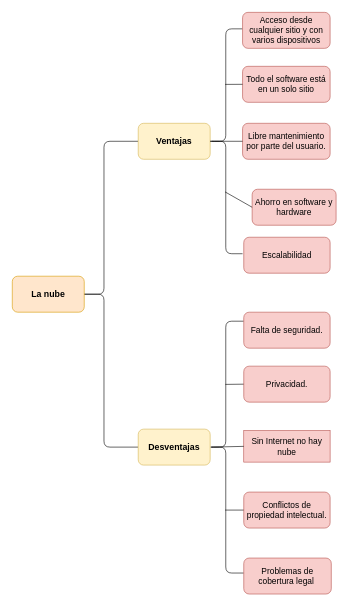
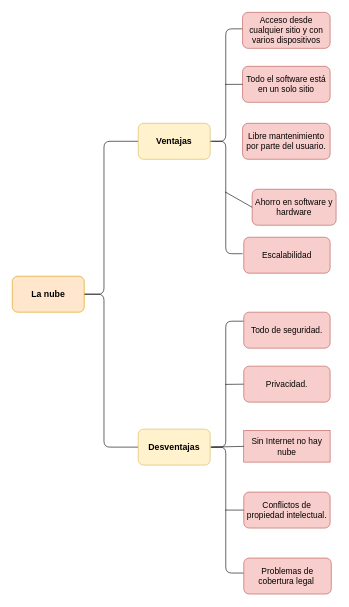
(235, 141) -> none
(287, 330) -> (287, 330)
